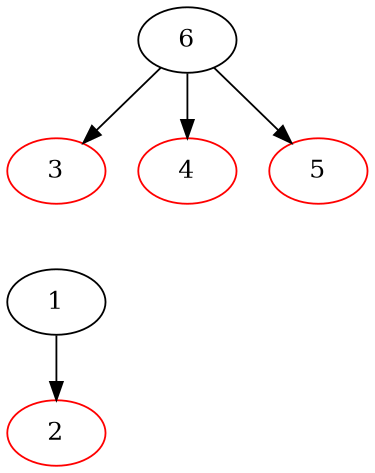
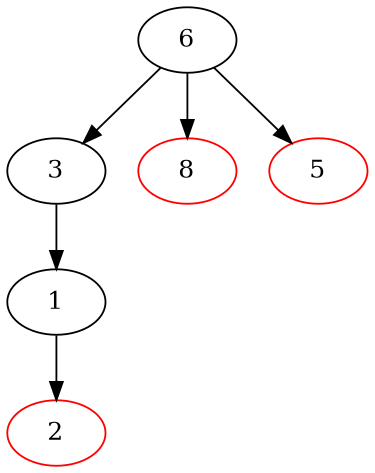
(56, 171) -> (56, 171)
(187, 171) -> (187, 171)
none -> (56, 228)
